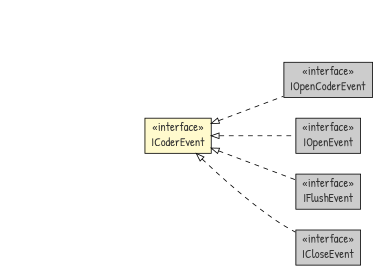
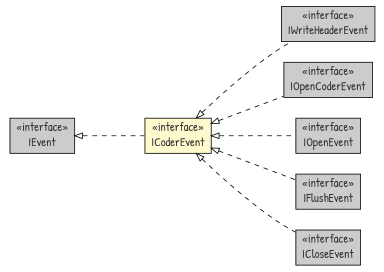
none -> (328, 24)
none -> (42, 136)
